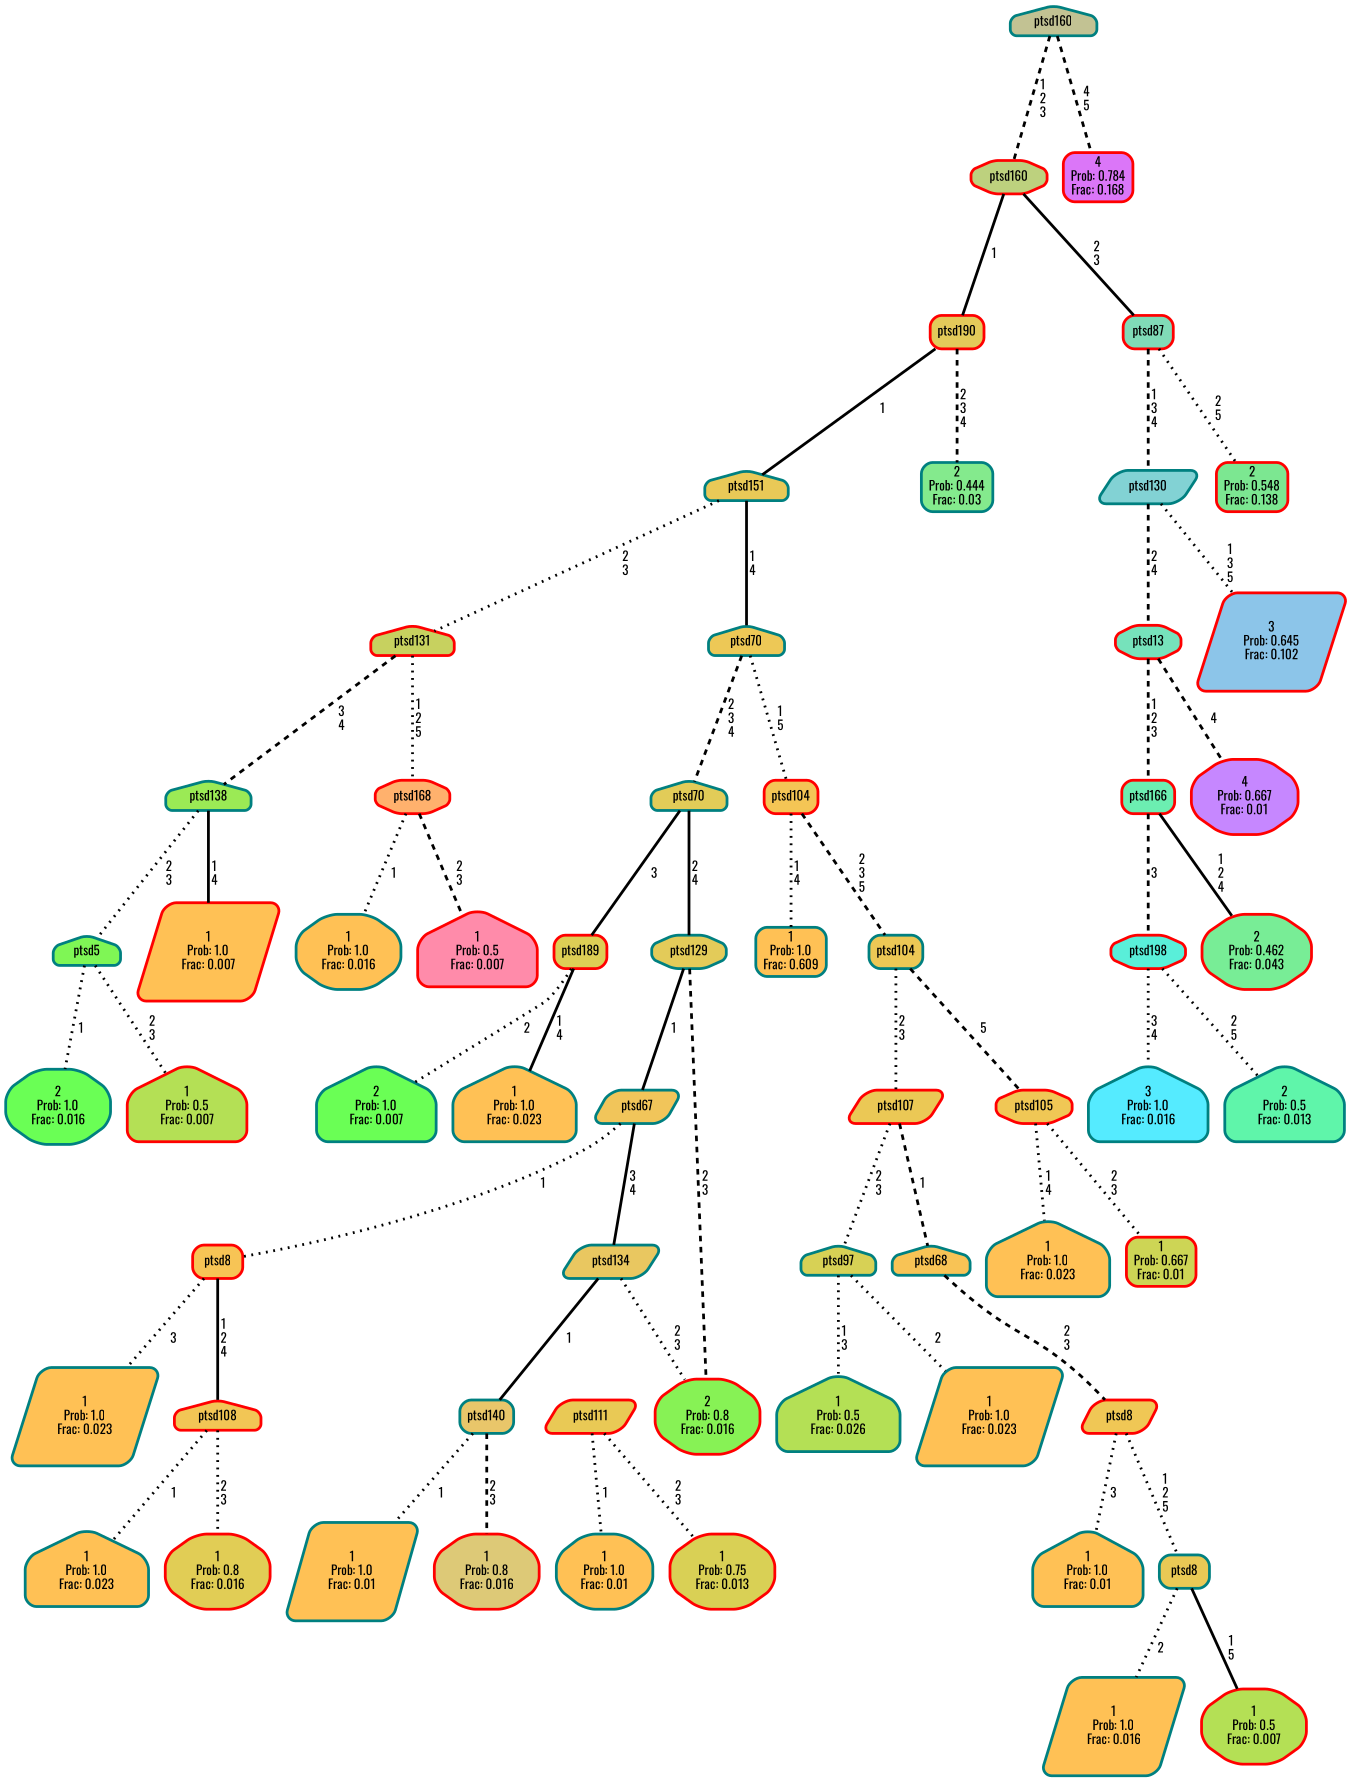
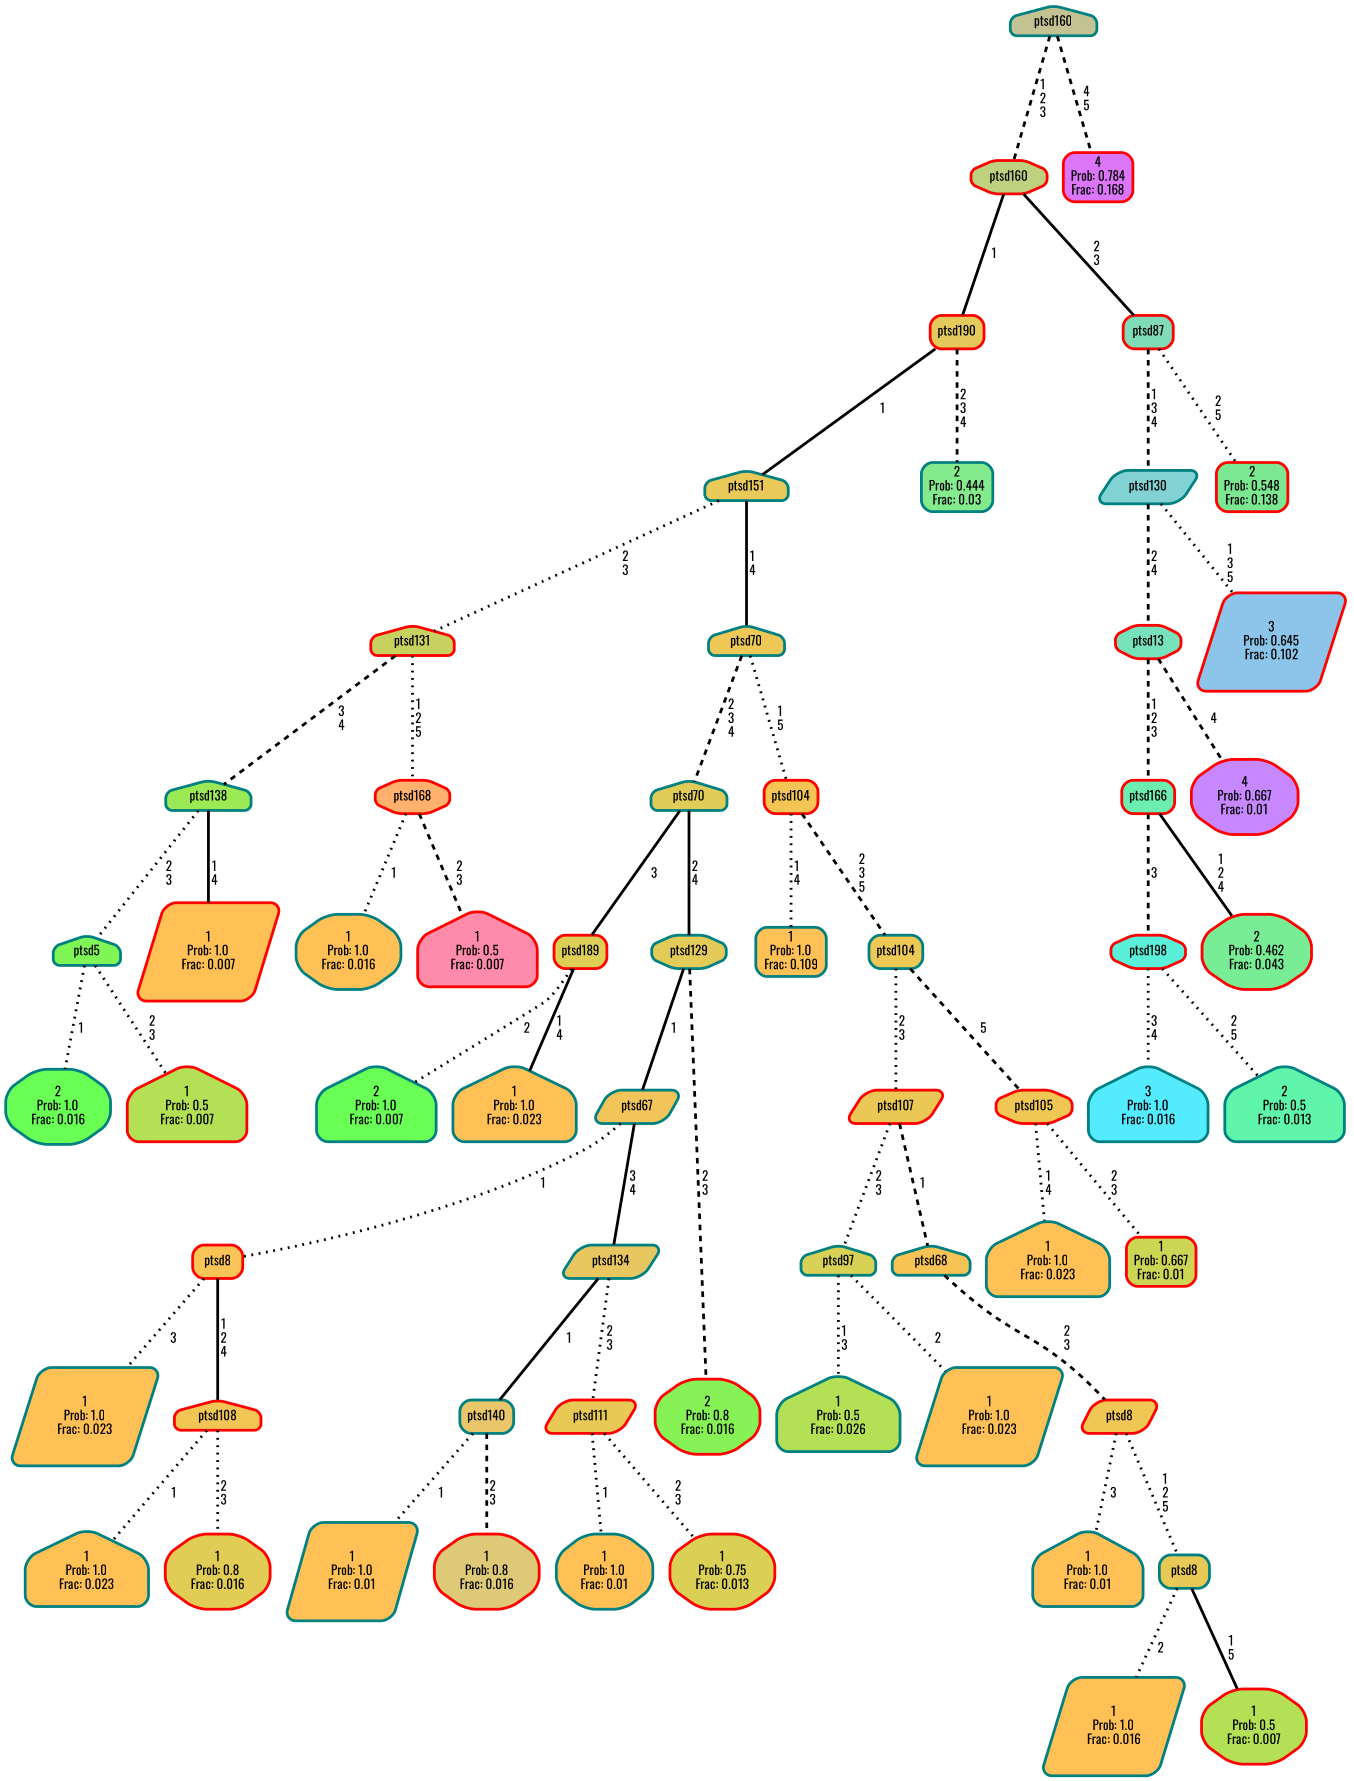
(791, 952) -> (791, 952)
(653, 1329) -> (601, 1339)
